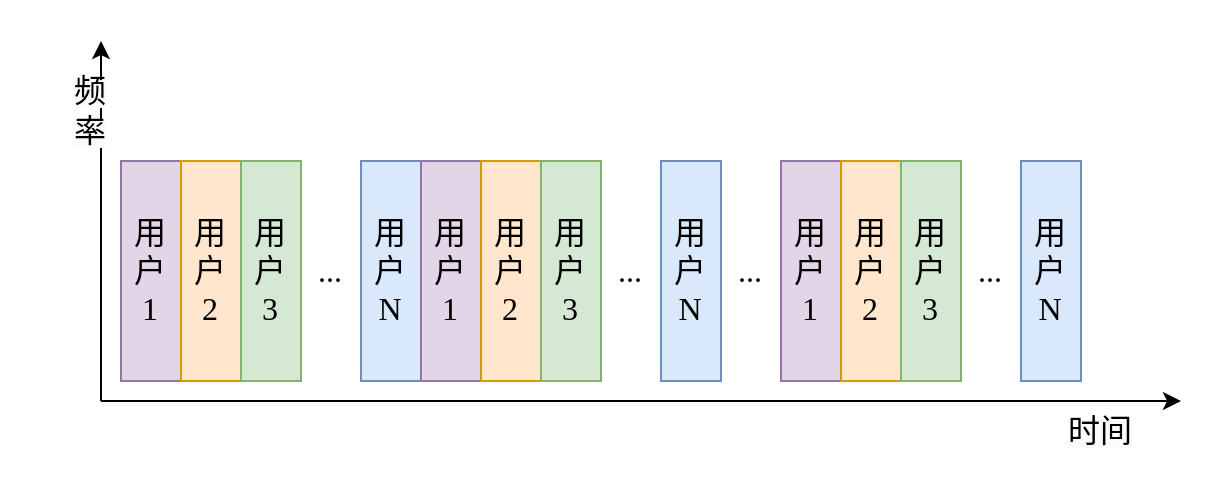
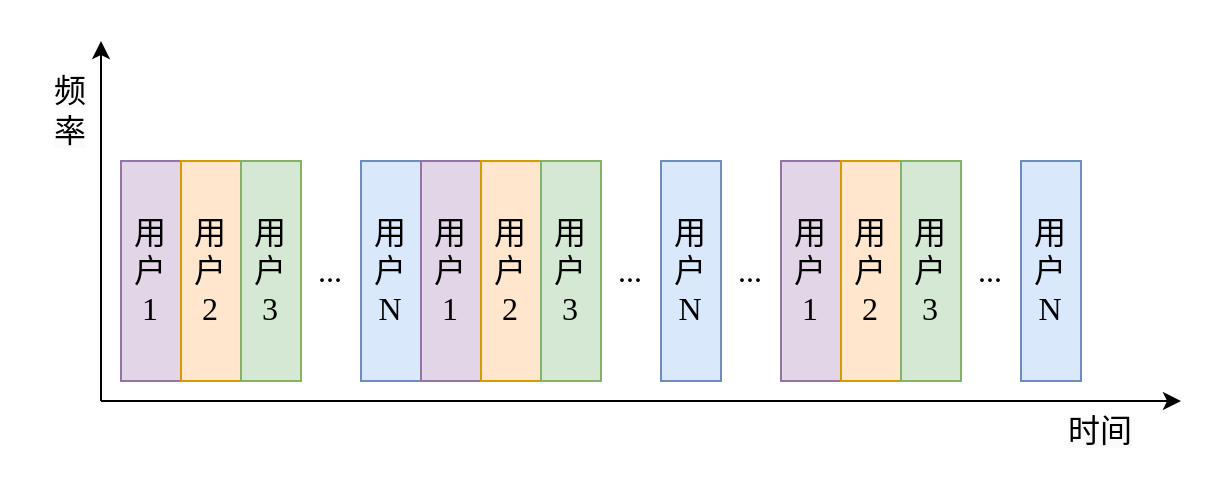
(91, 111) -> (71, 111)
